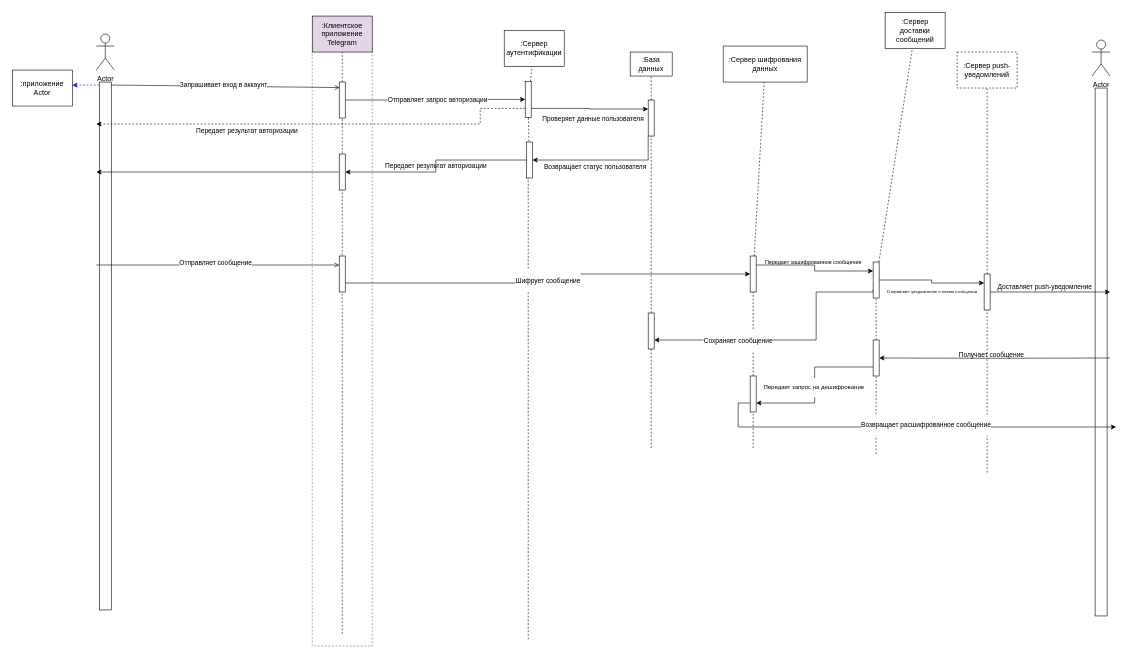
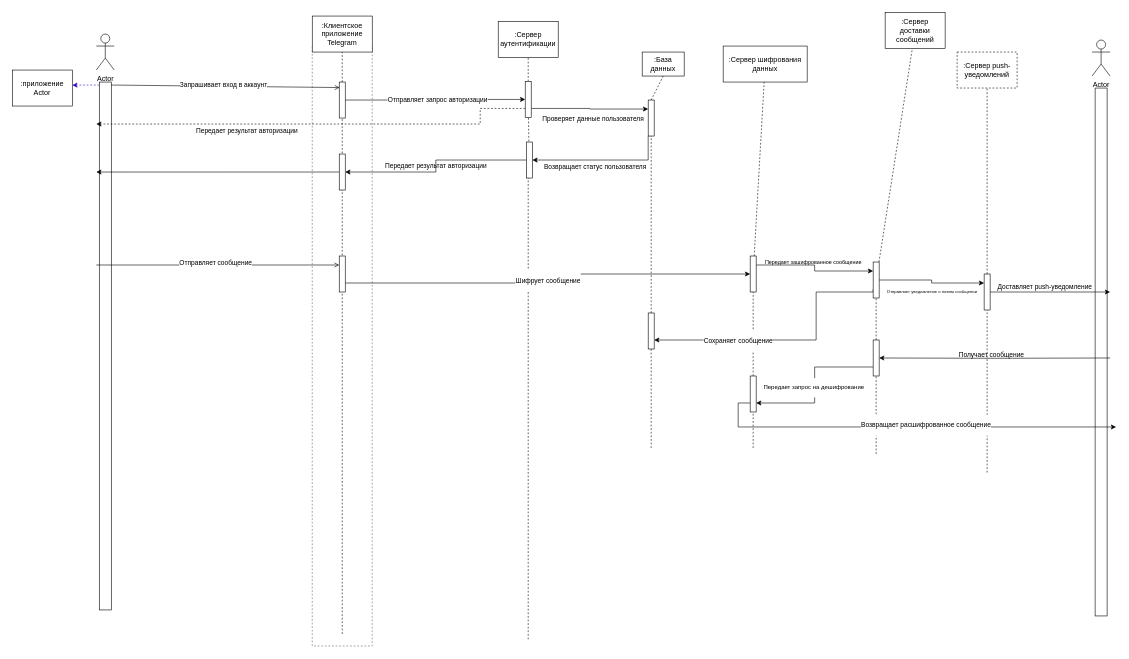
(342, 34) -> (342, 34)
(534, 48) -> (528, 39)
(651, 64) -> (663, 64)
